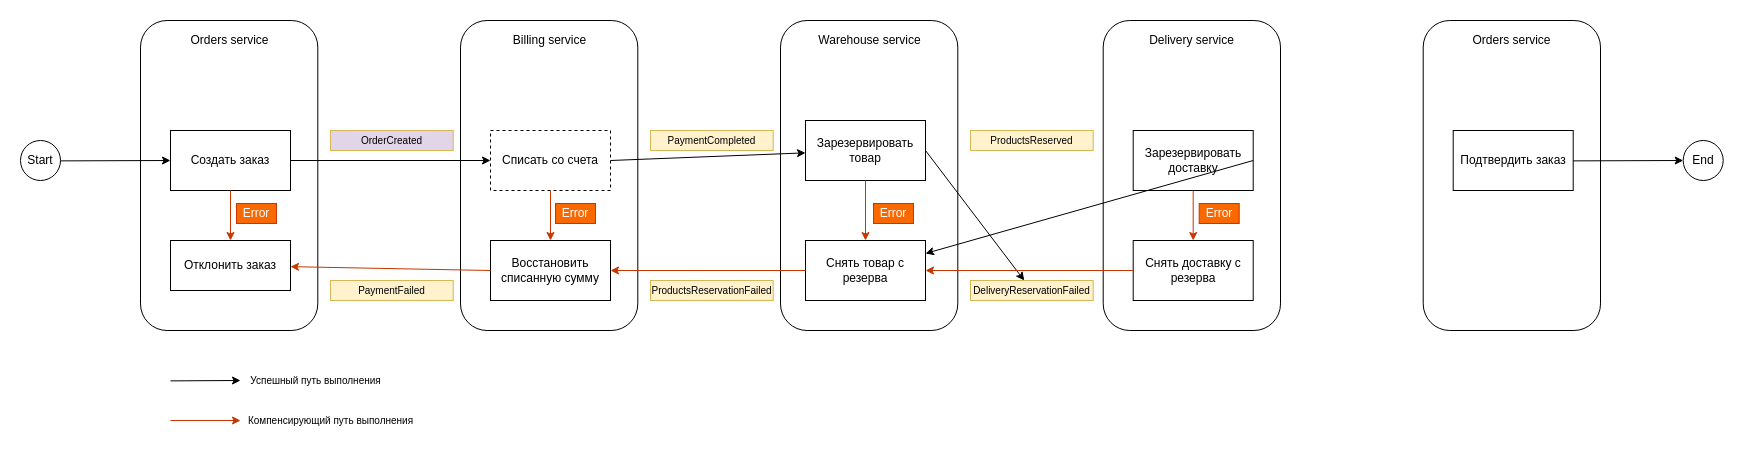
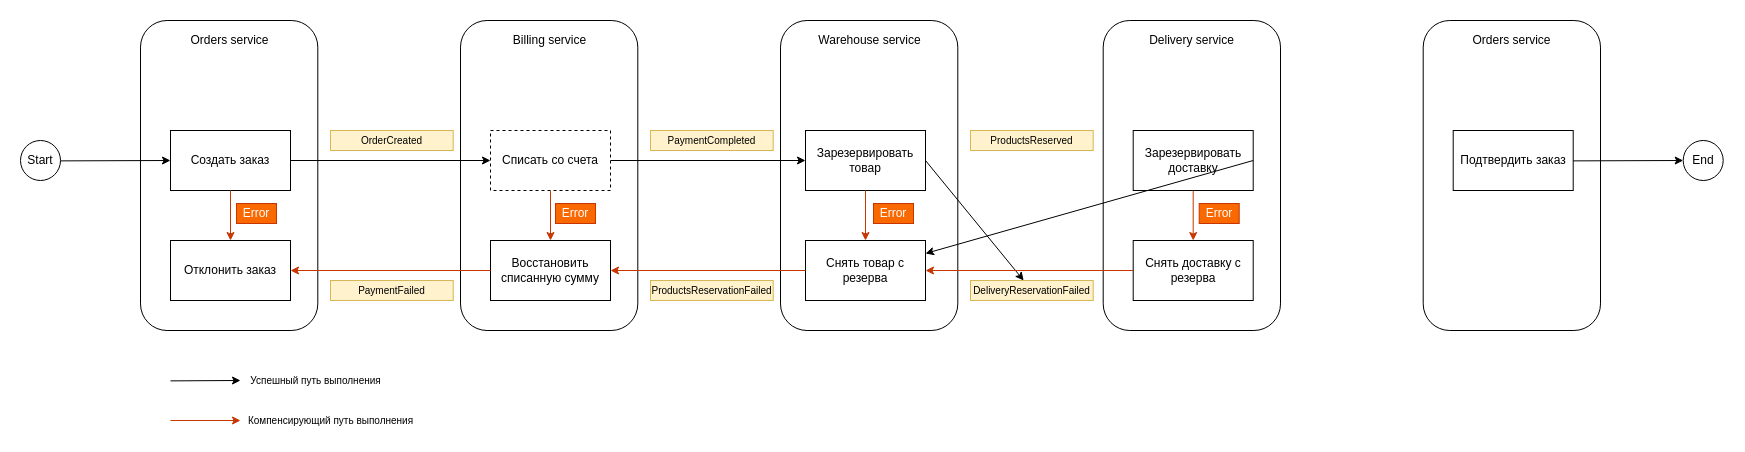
(392, 141) -> (392, 141)
(866, 151) -> (866, 161)
(231, 266) -> (231, 271)
